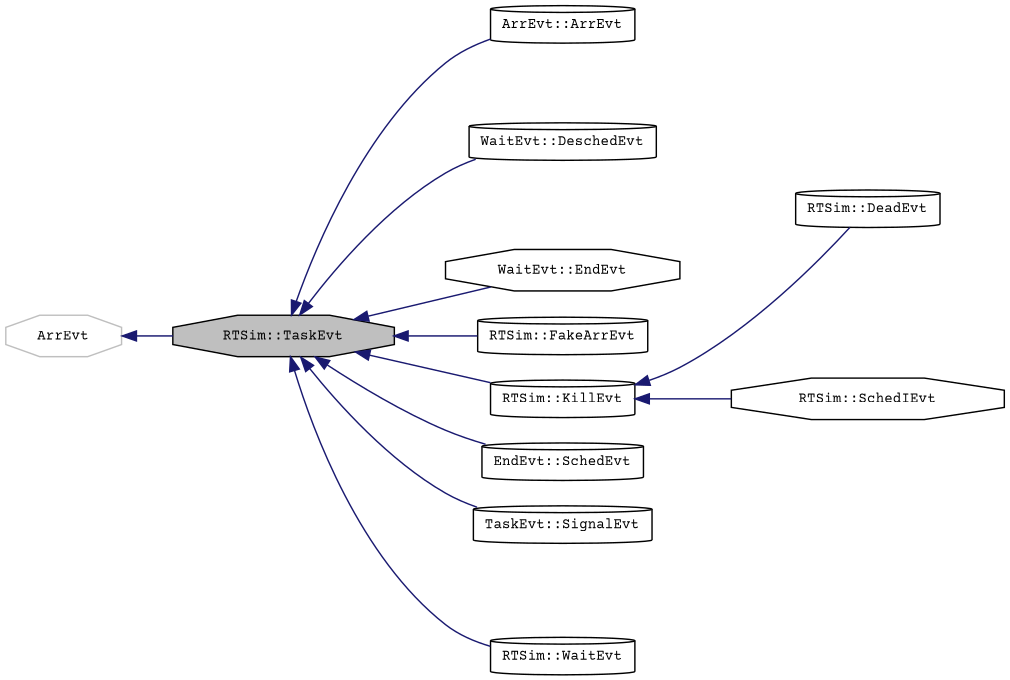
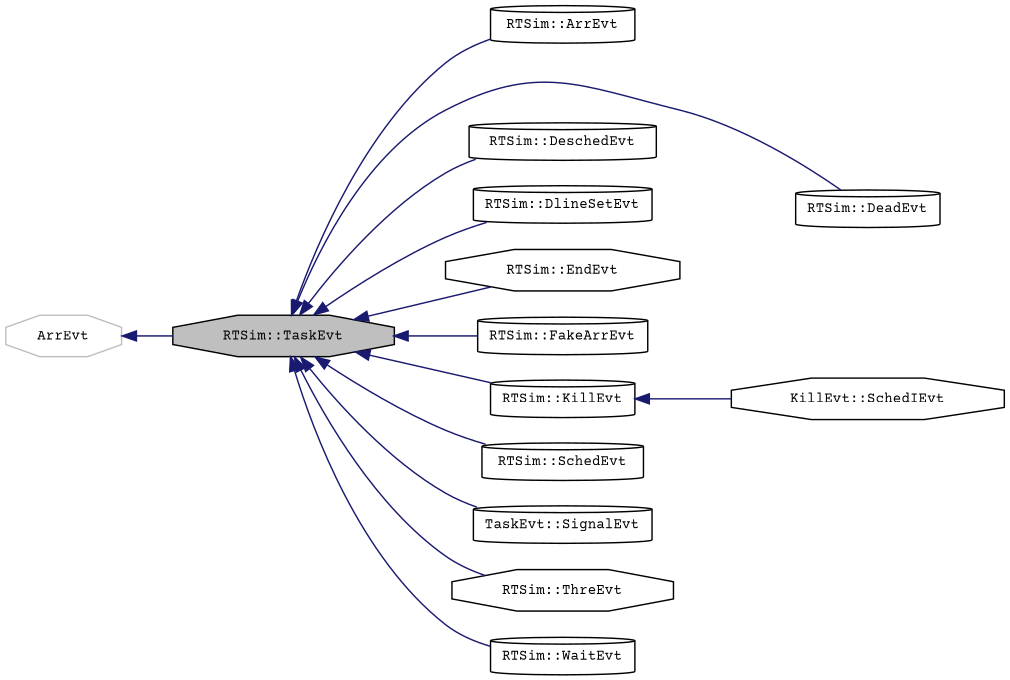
(563, 24) -> (563, 24)
(563, 142) -> (563, 142)
none -> (563, 204)
(563, 270) -> (563, 270)
(758, 315) -> (529, 83)
(868, 399) -> (868, 399)
(563, 462) -> (563, 462)
none -> (563, 590)
